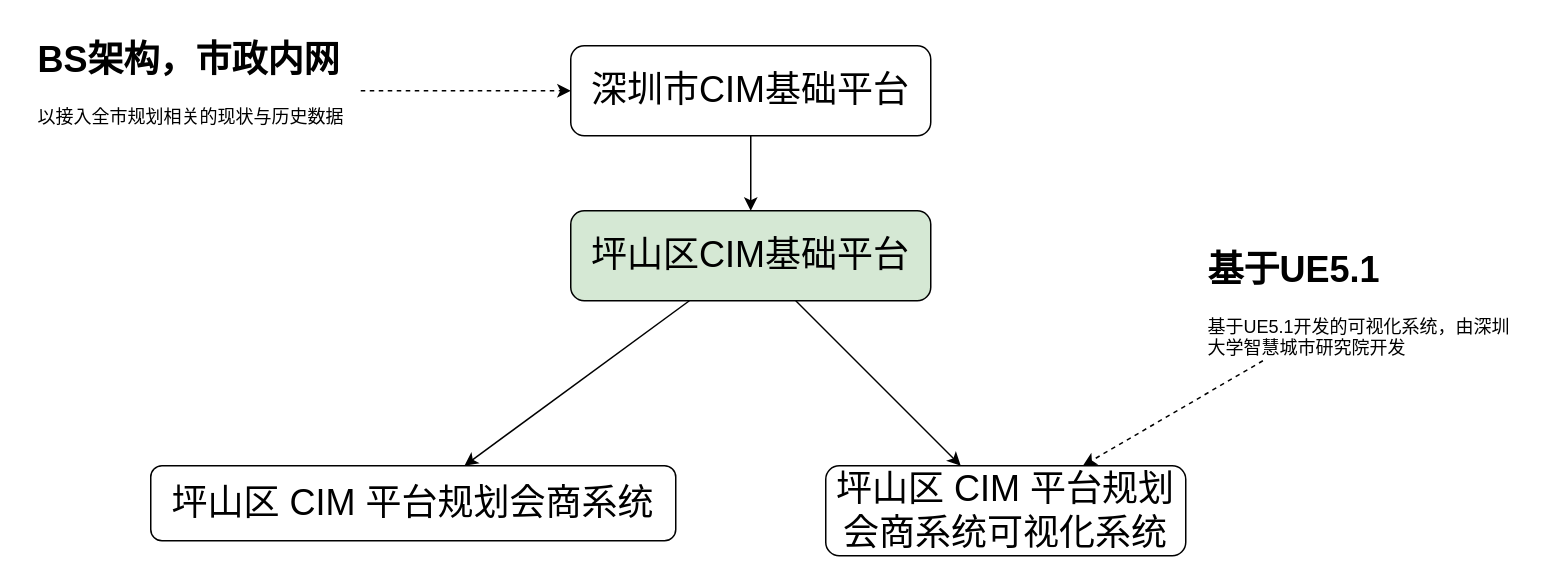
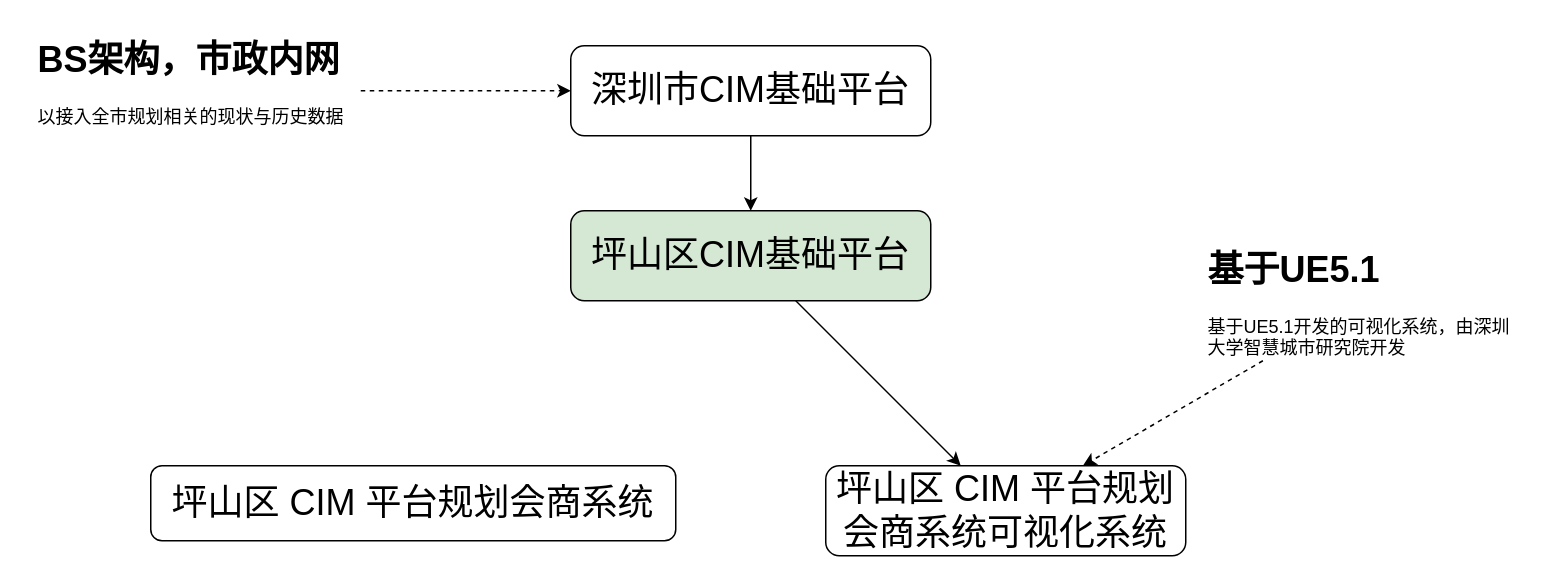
(581, 380) -> none
